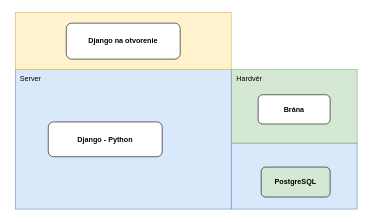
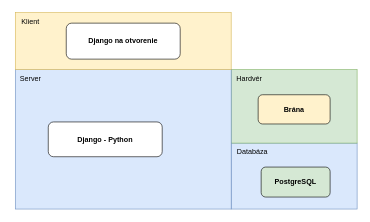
none -> (30, 22)
(294, 109) -> (294, 109)
none -> (252, 152)
